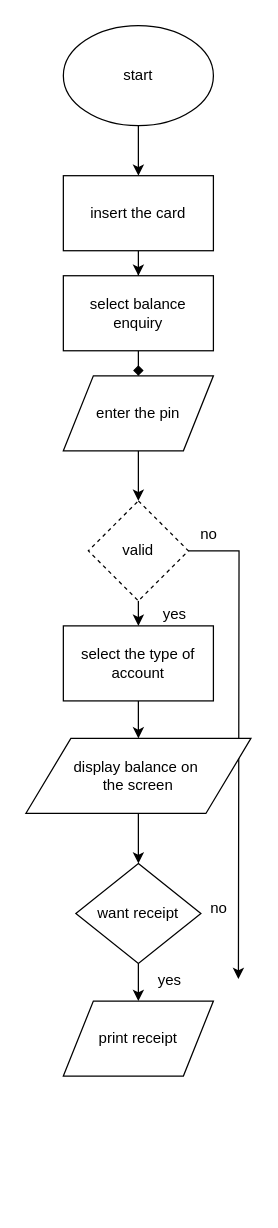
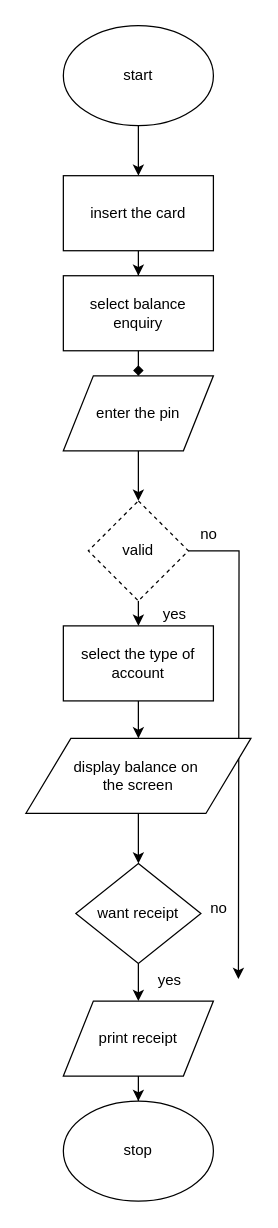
none -> (138, 1093)
none -> (138, 1151)
